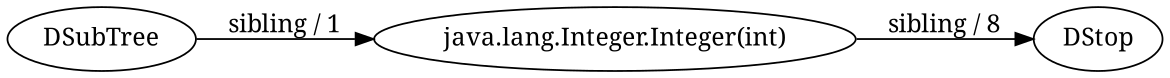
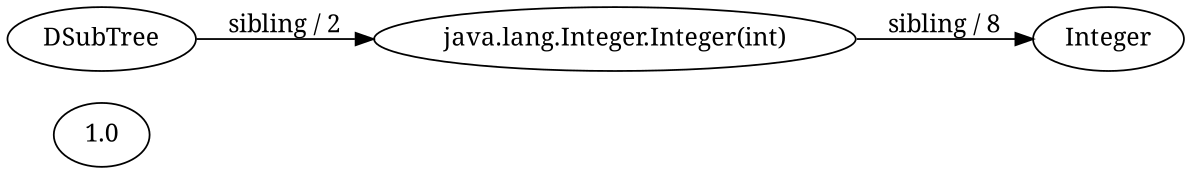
(285, 26) -> (285, 26)
(1098, 39) -> (1109, 39)
none -> (102, 135)
